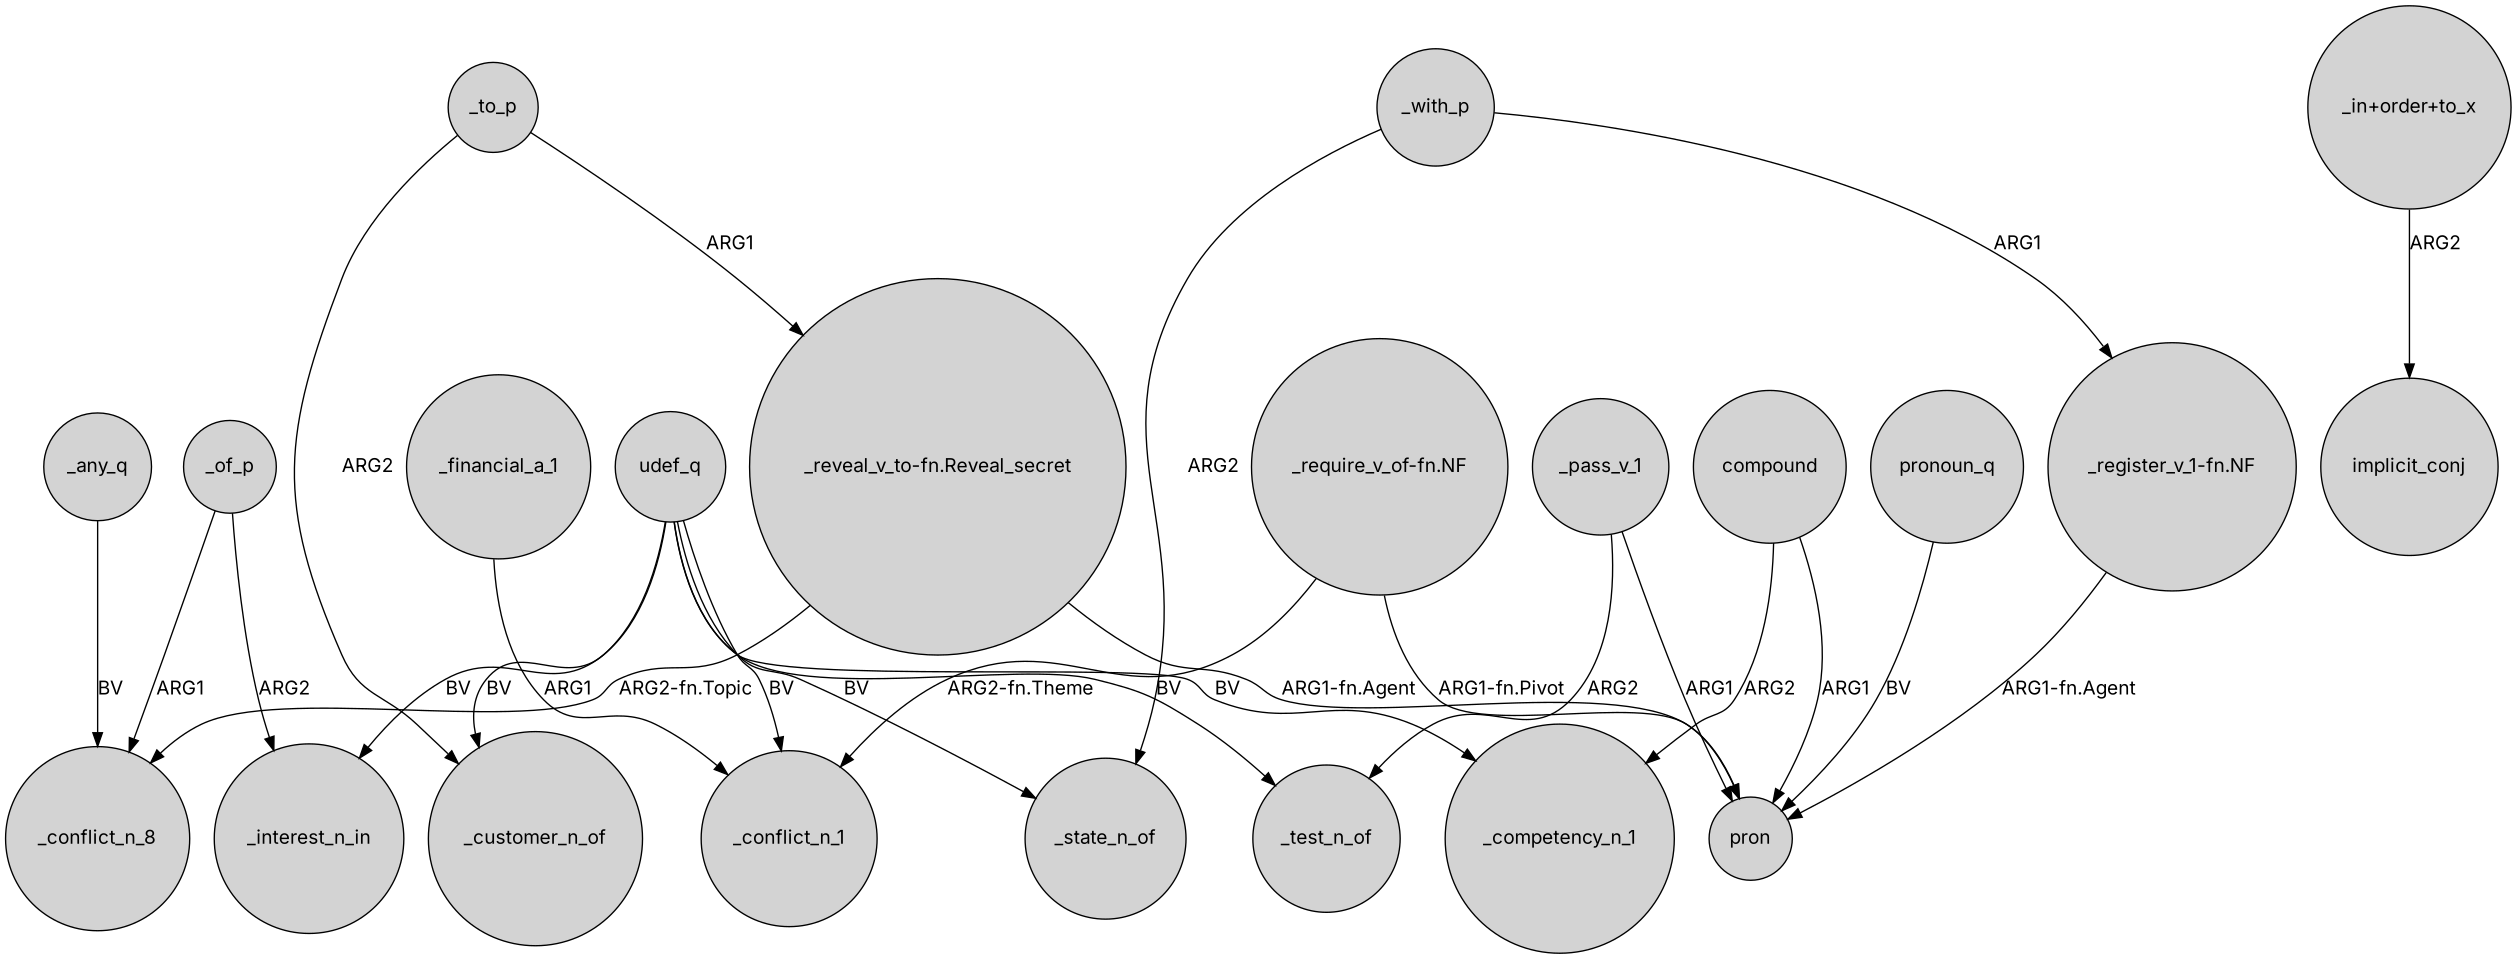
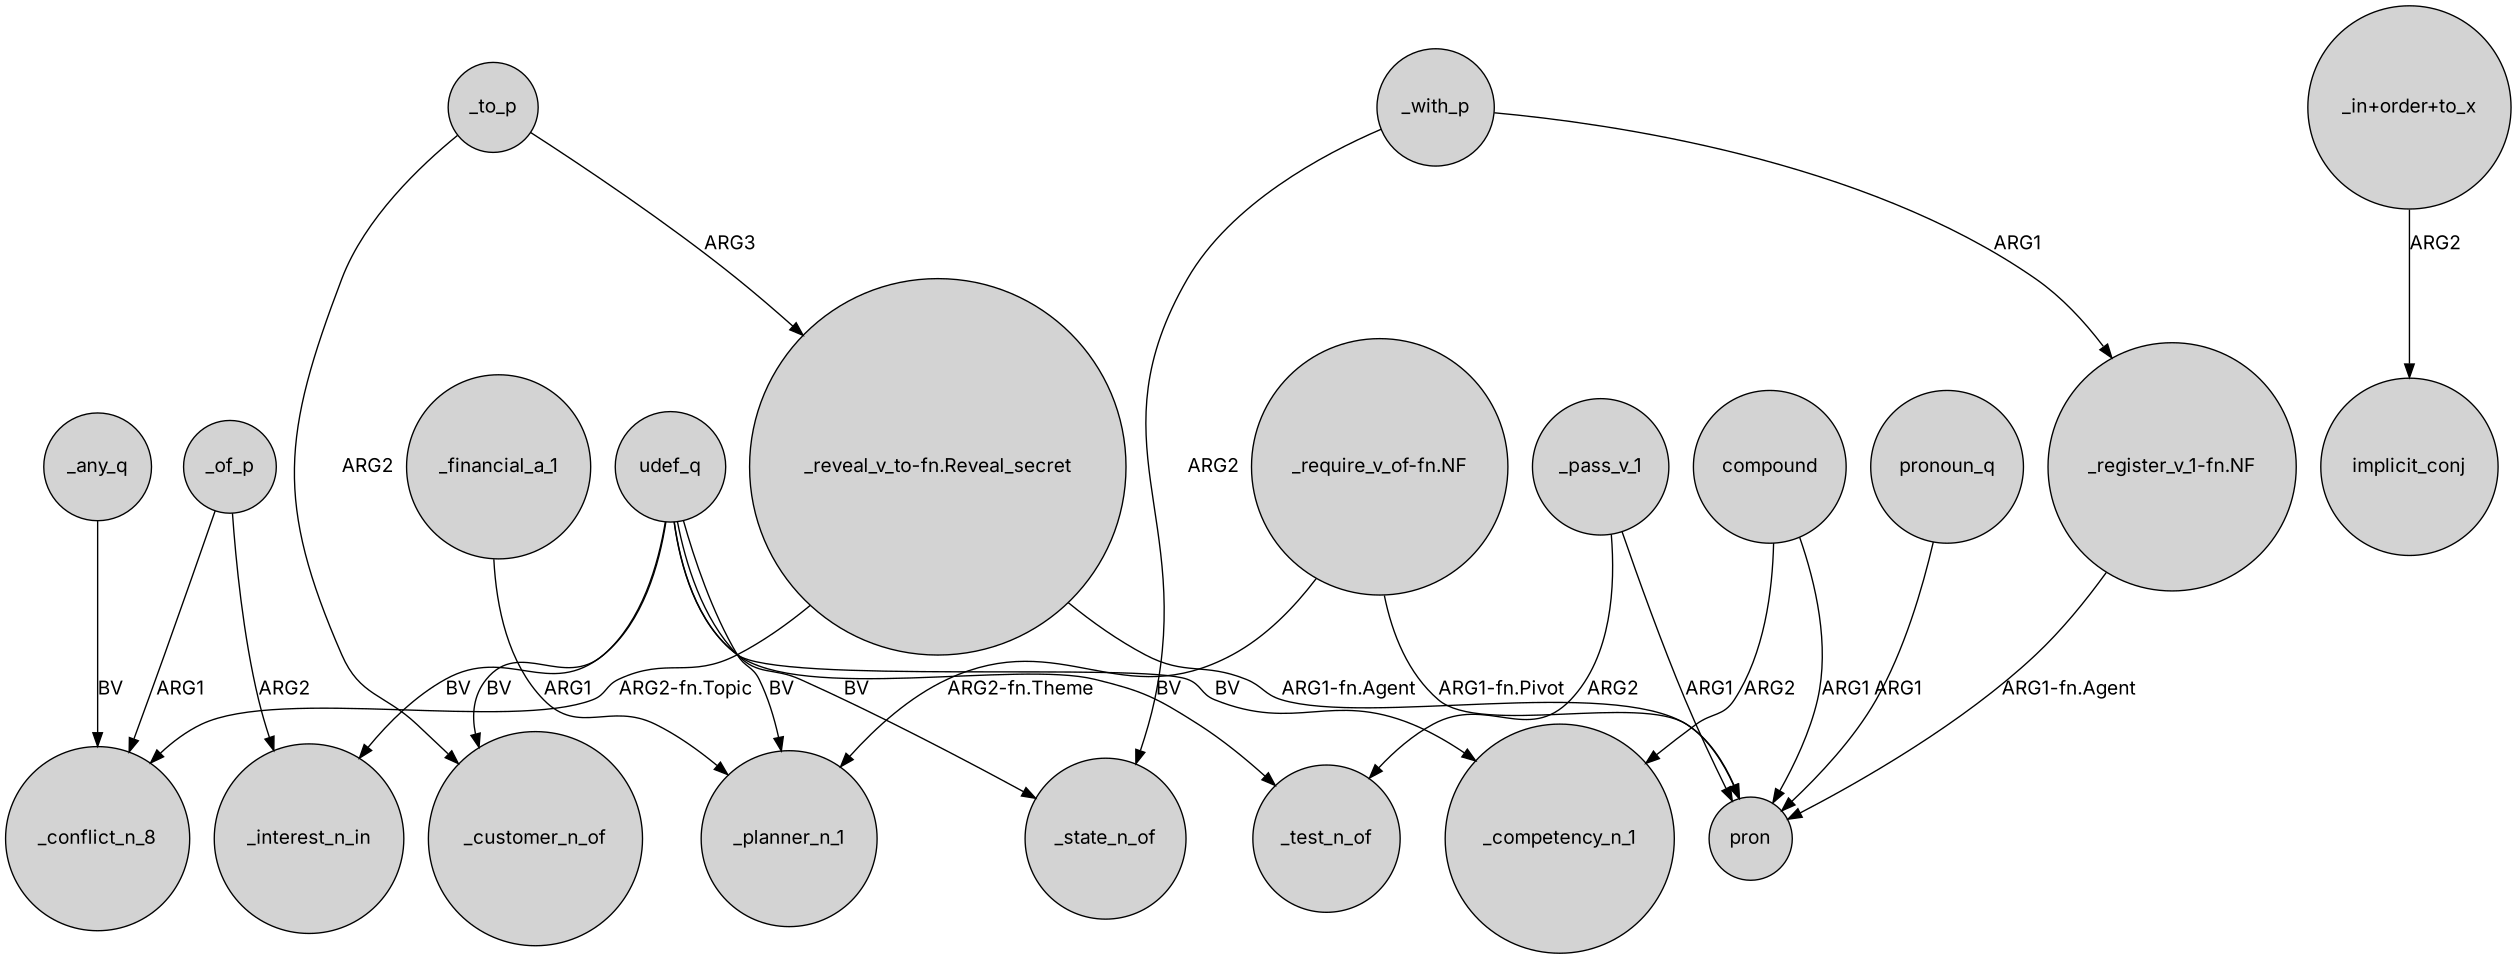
(730, 244) -> (730, 244)
(1899, 690) -> (1899, 690)
(789, 839) -> (789, 839)
